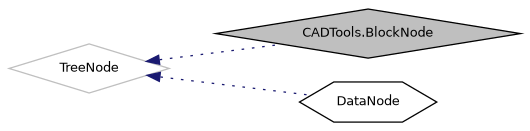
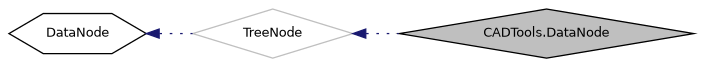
(368, 34) -> (547, 34)
(236, 86) -> (176, 34)
